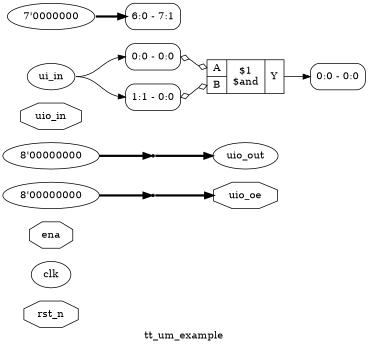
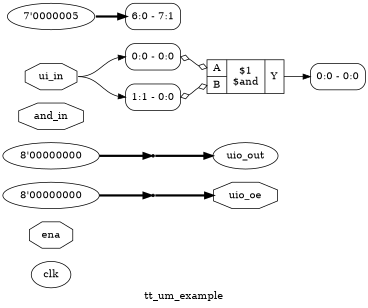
(51, 16) -> (51, 16)
(51, 77) -> (51, 77)
(51, 116) -> (51, 116)
(51, 314) -> none
